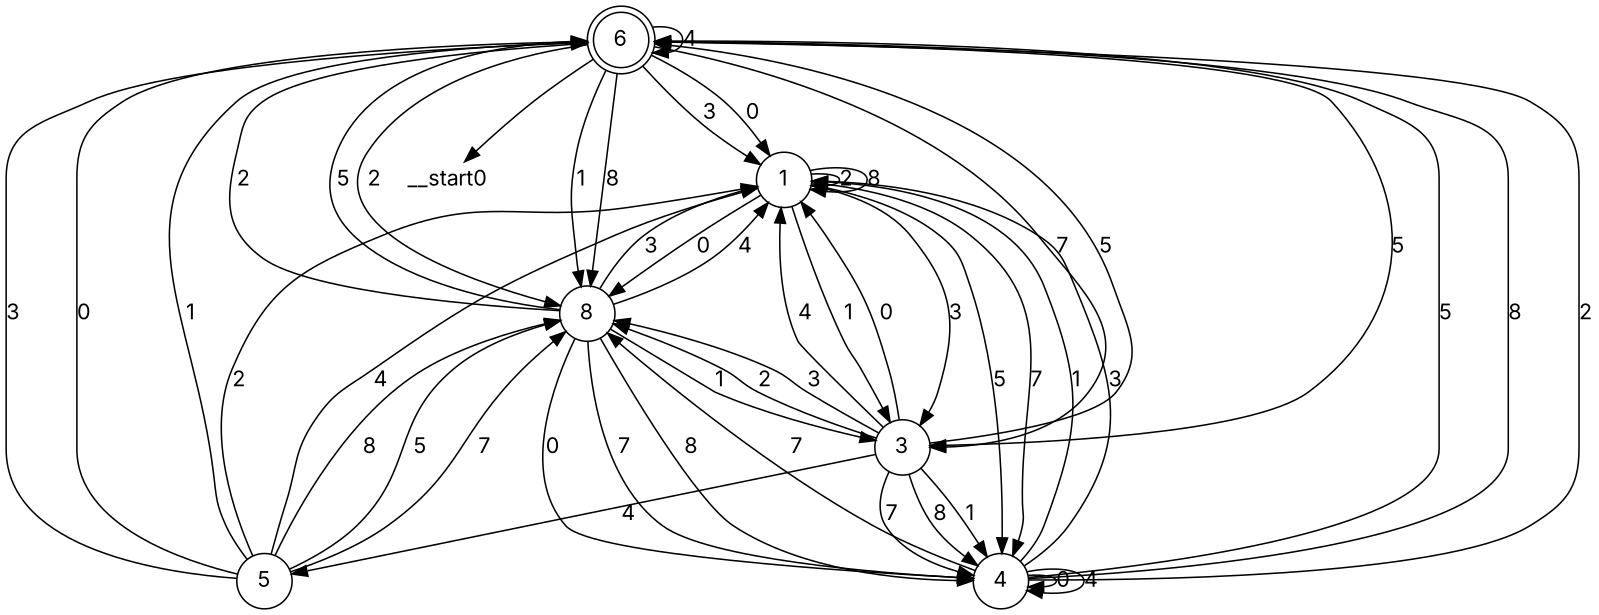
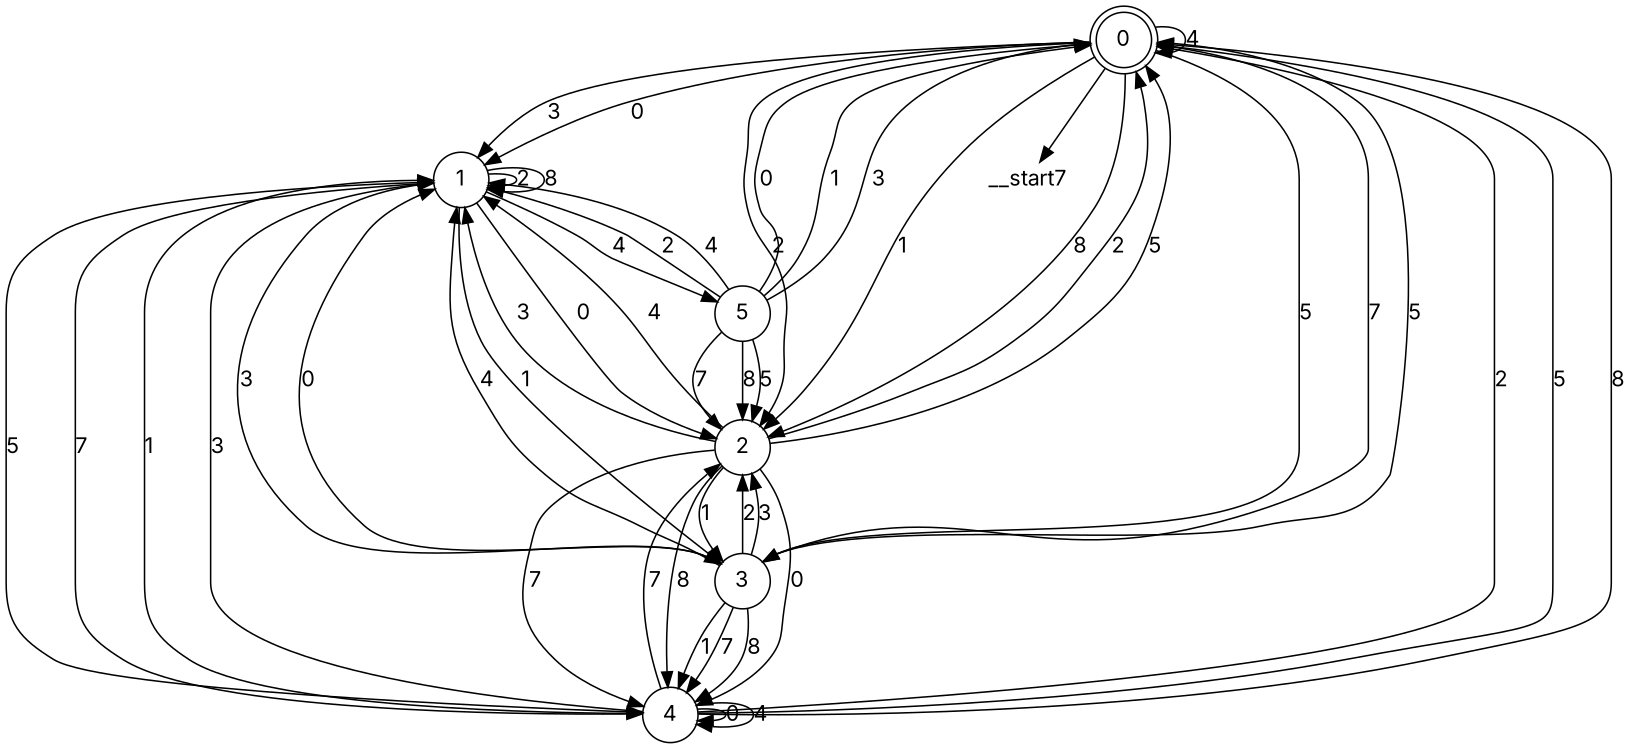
(621, 40) -> (1124, 40)
(447, 180) -> (1029, 180)
(587, 314) -> (743, 447)
(592, 513) -> (594, 247)
